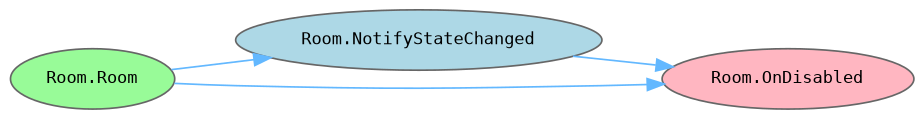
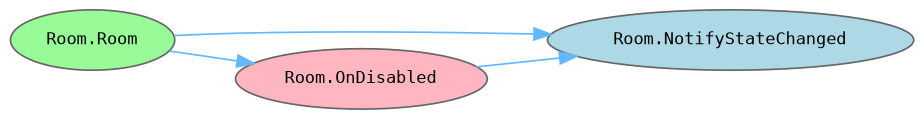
(614, 61) -> (518, 62)
